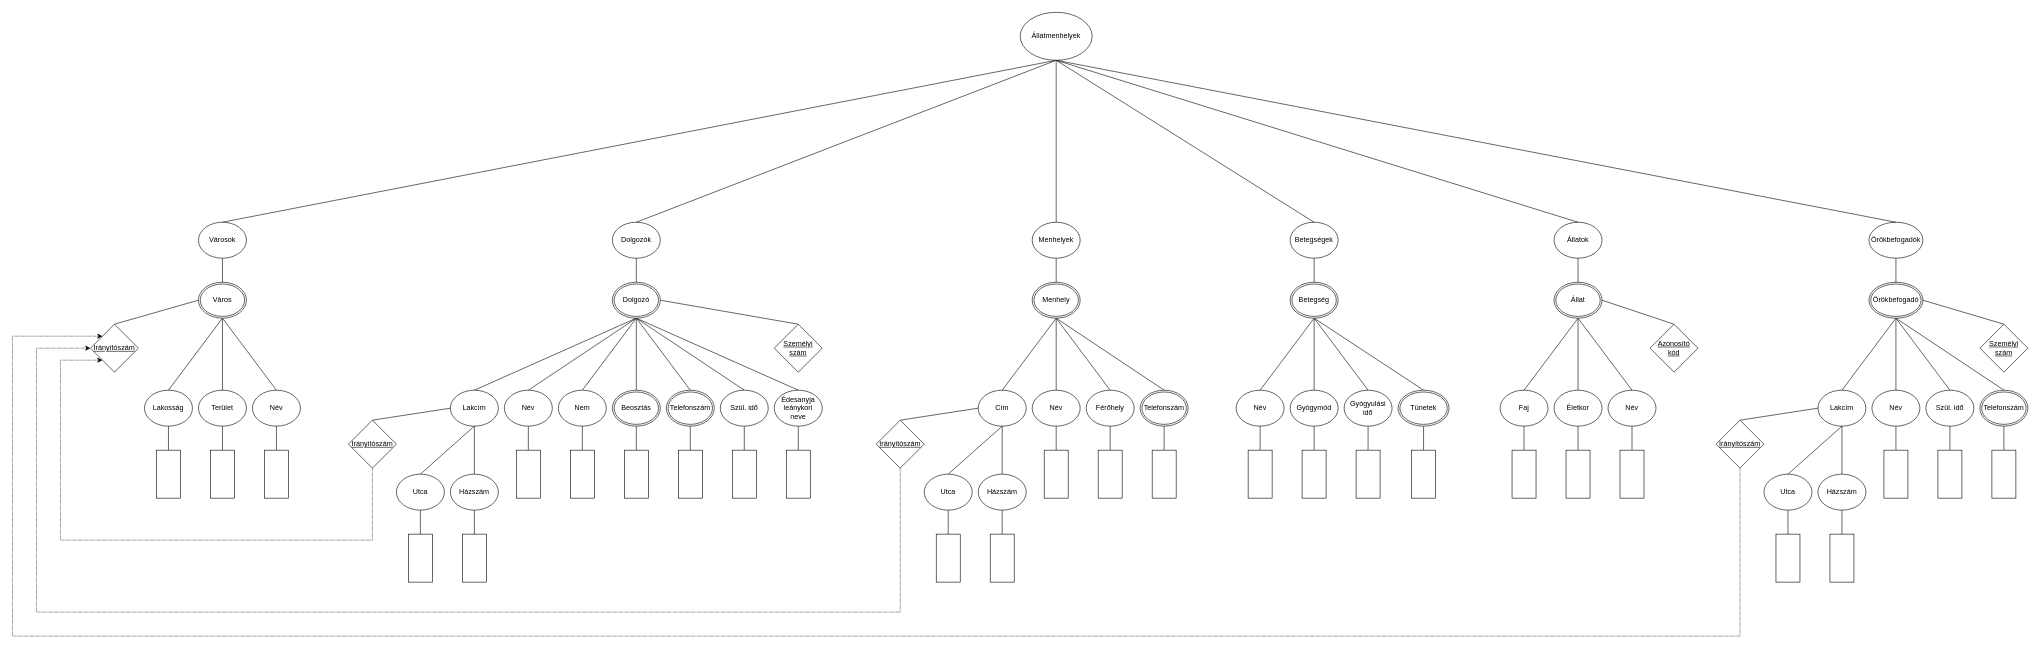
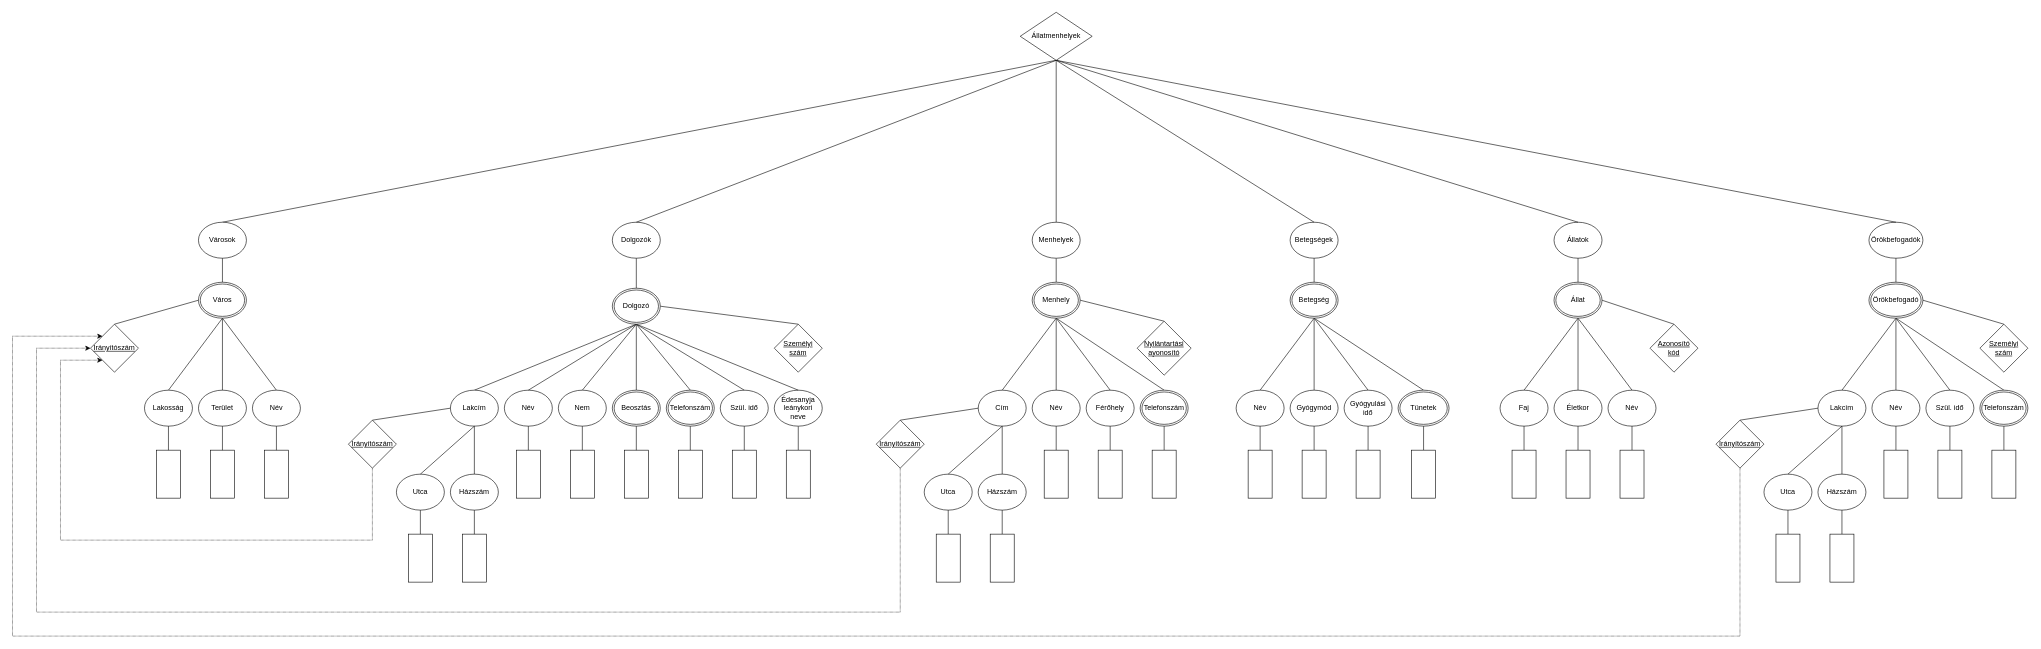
(1056, 36) -> (1056, 36)
(636, 300) -> (636, 306)
none -> (1122, 311)
none -> (1164, 348)
